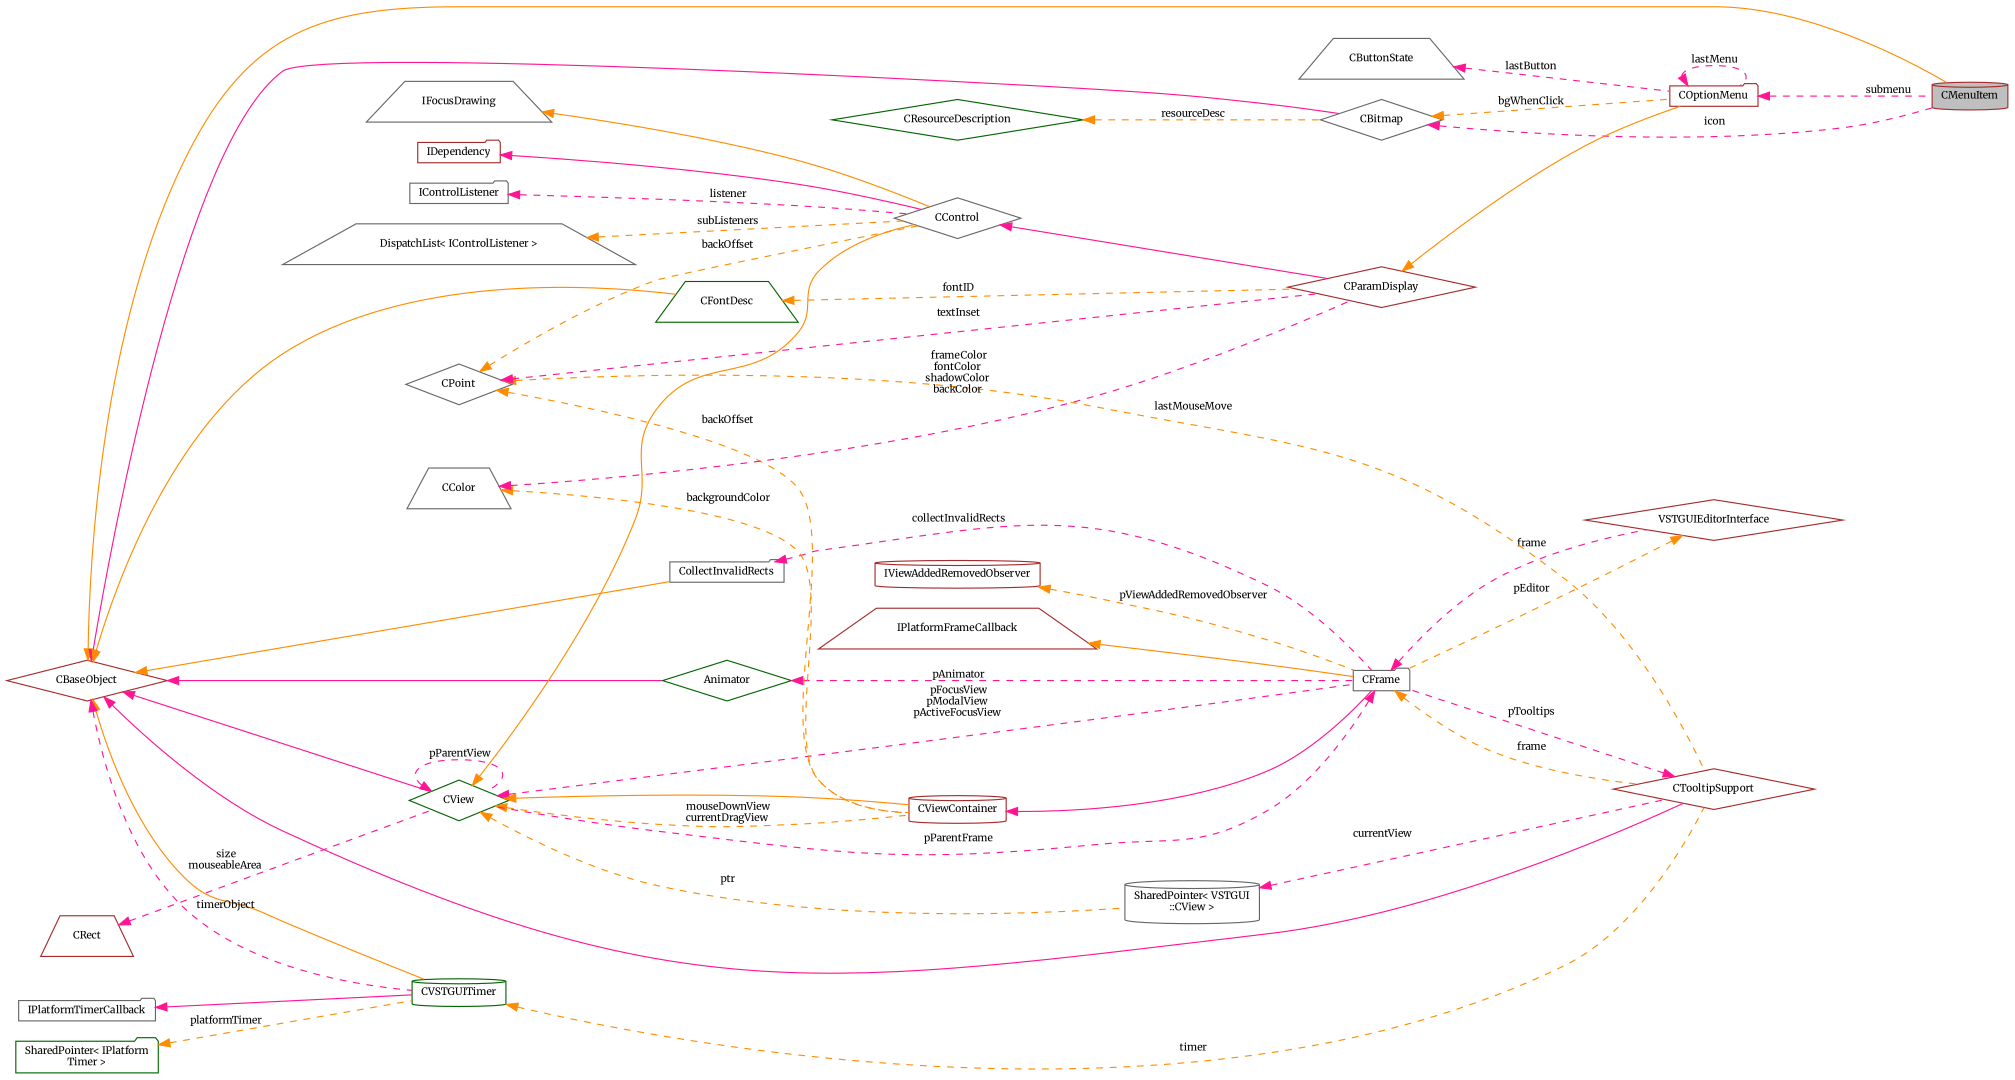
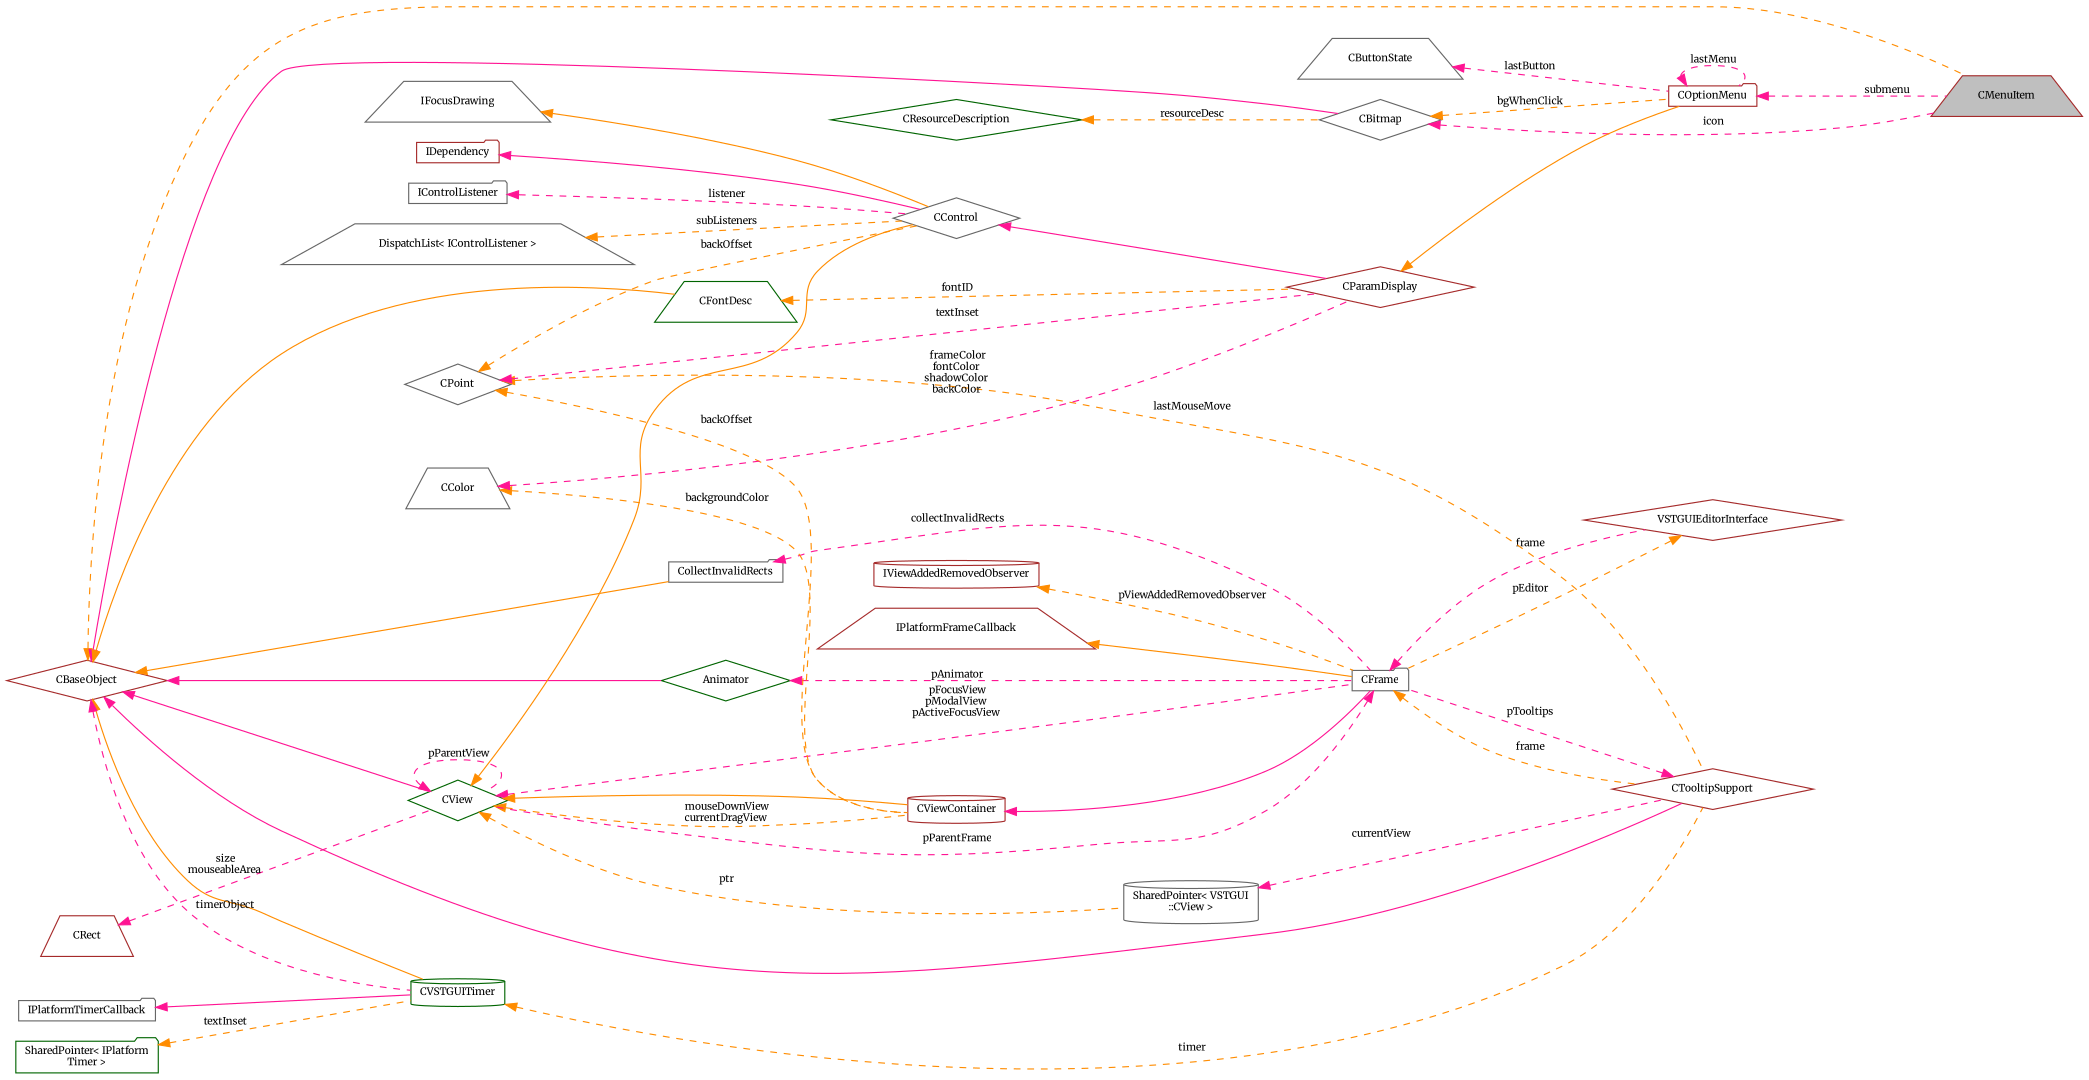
(790, 7) -> (797, 7)
(1970, 96) -> (2007, 96)
(225, 1021) -> (224, 1022)
